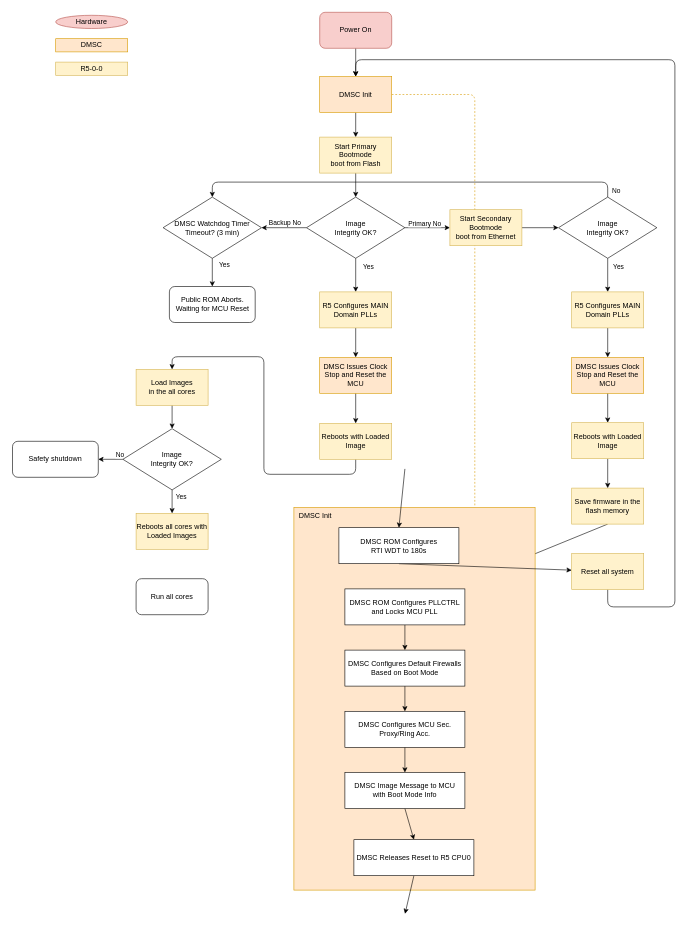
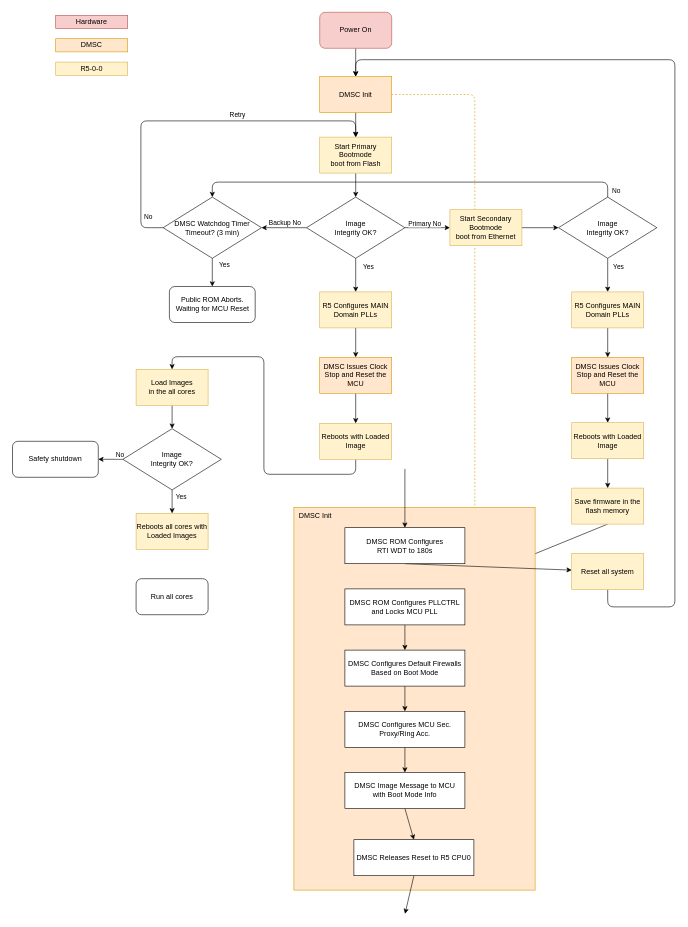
(92, 22) -> (92, 22)
none -> (185, 121)
(399, 546) -> (405, 546)
